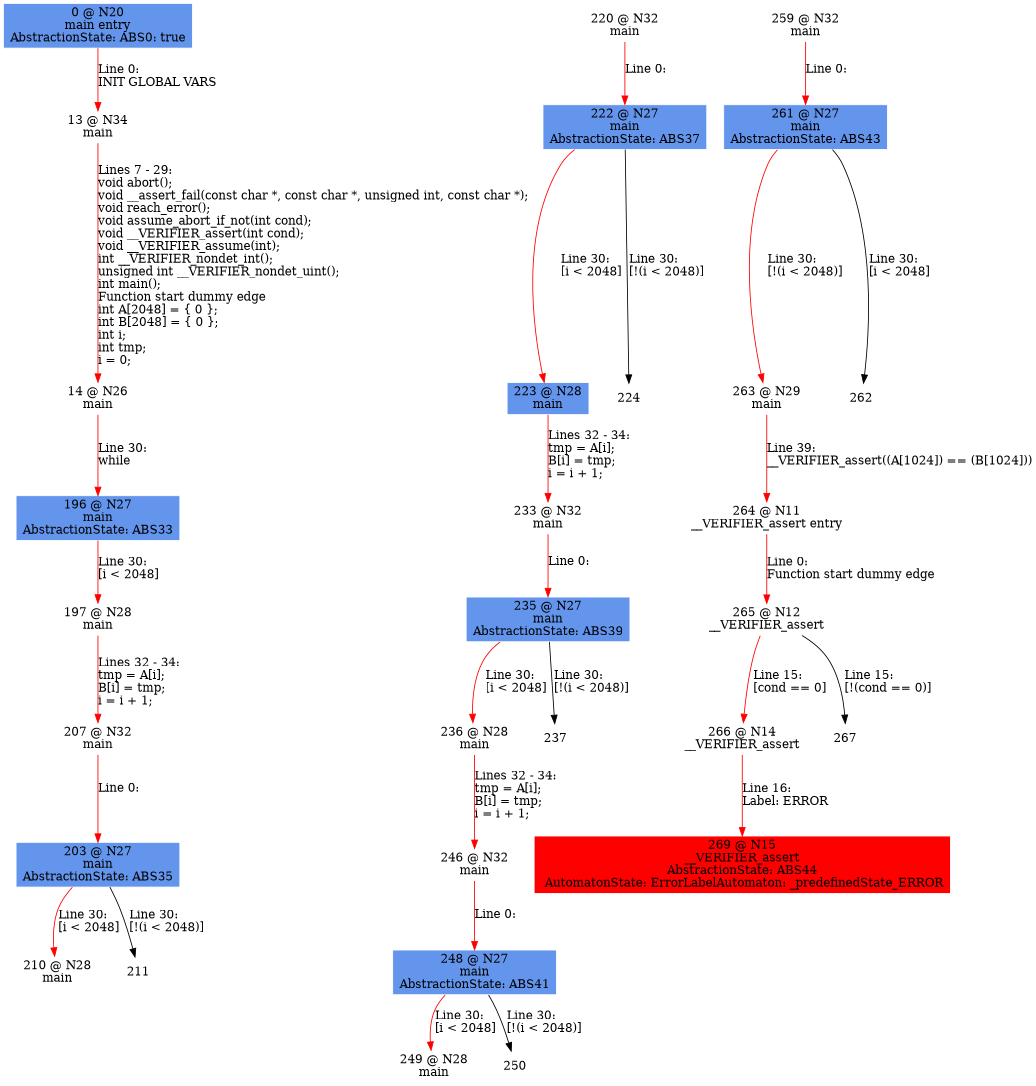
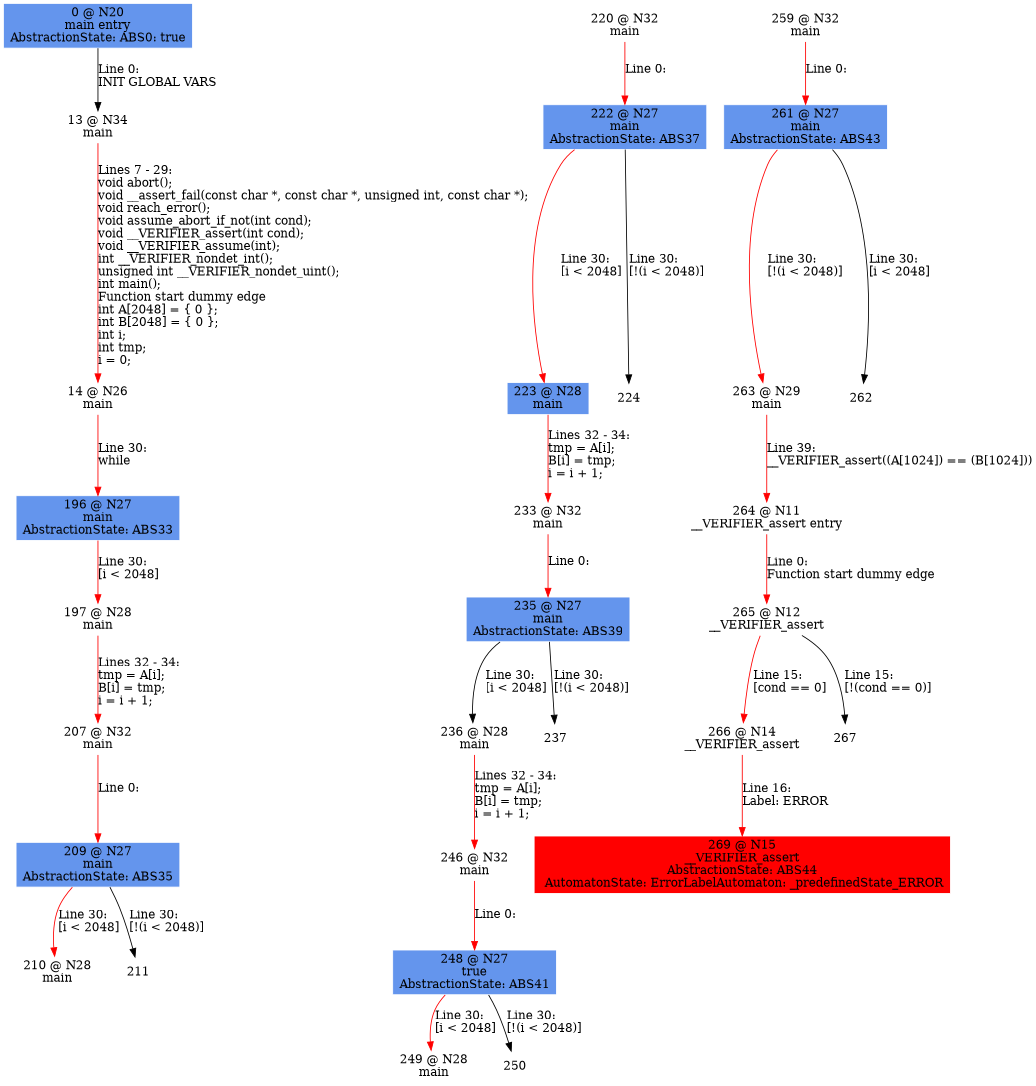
(98, 75) -> (98, 75)
(478, 674) -> (478, 674)
(98, 865) -> (98, 865)
(475, 972) -> (475, 972)
